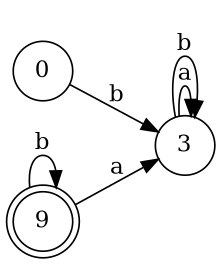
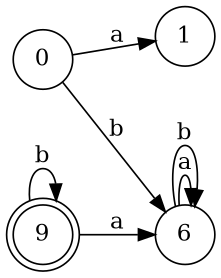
none -> (185, 36)
(185, 145) -> (185, 235)
